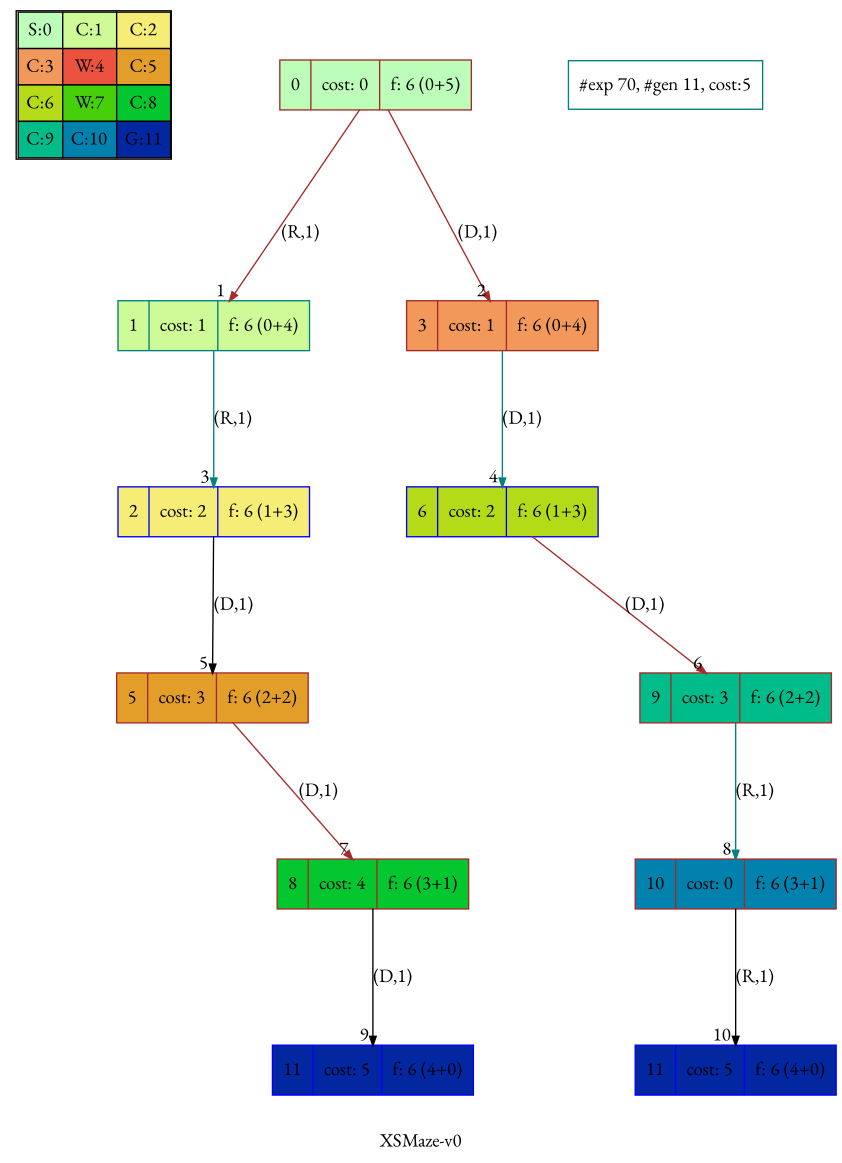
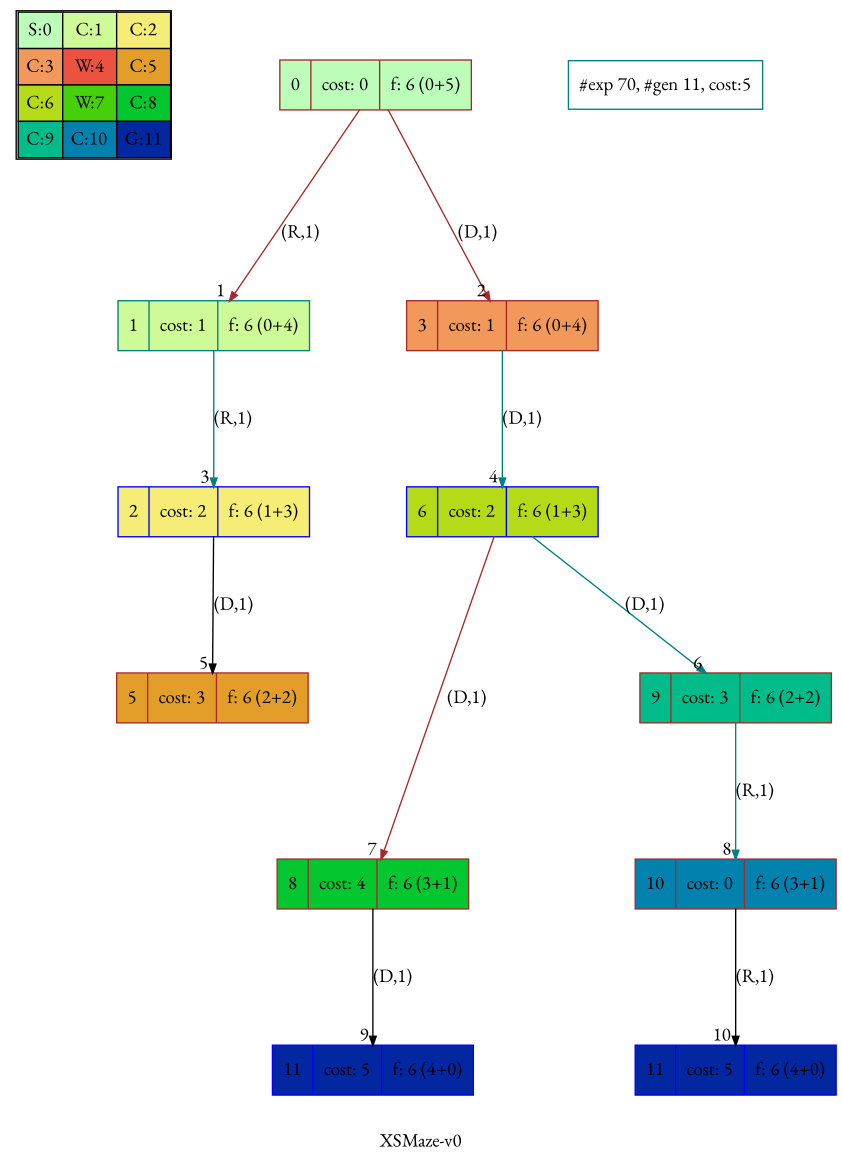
(615, 602) -> (615, 602)
(289, 787) -> (439, 693)
